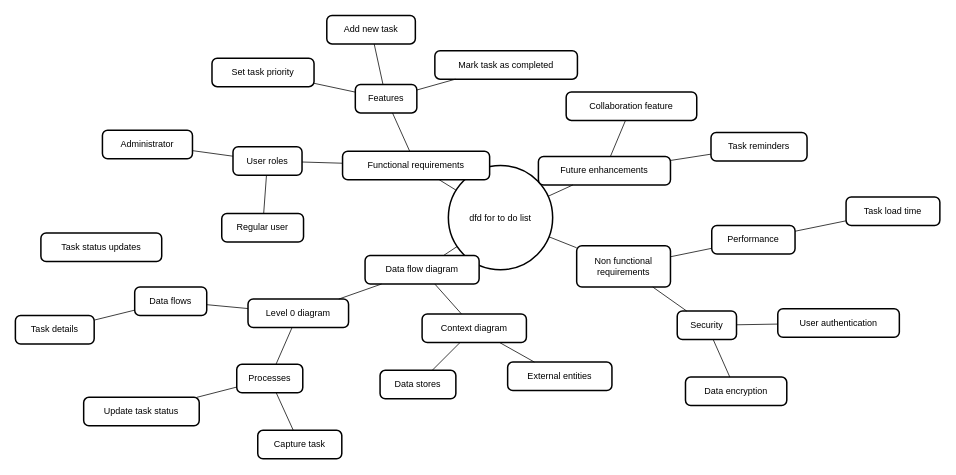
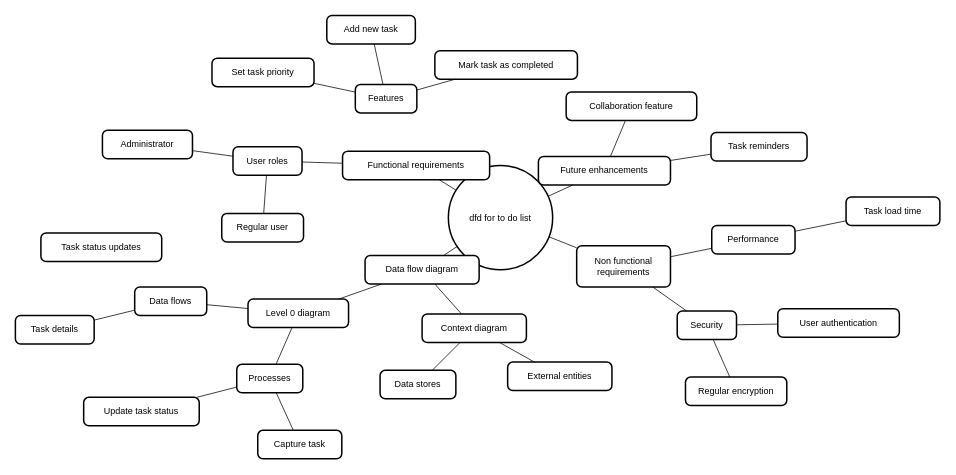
(401, 132) -> none
(736, 391) -> (736, 391)
